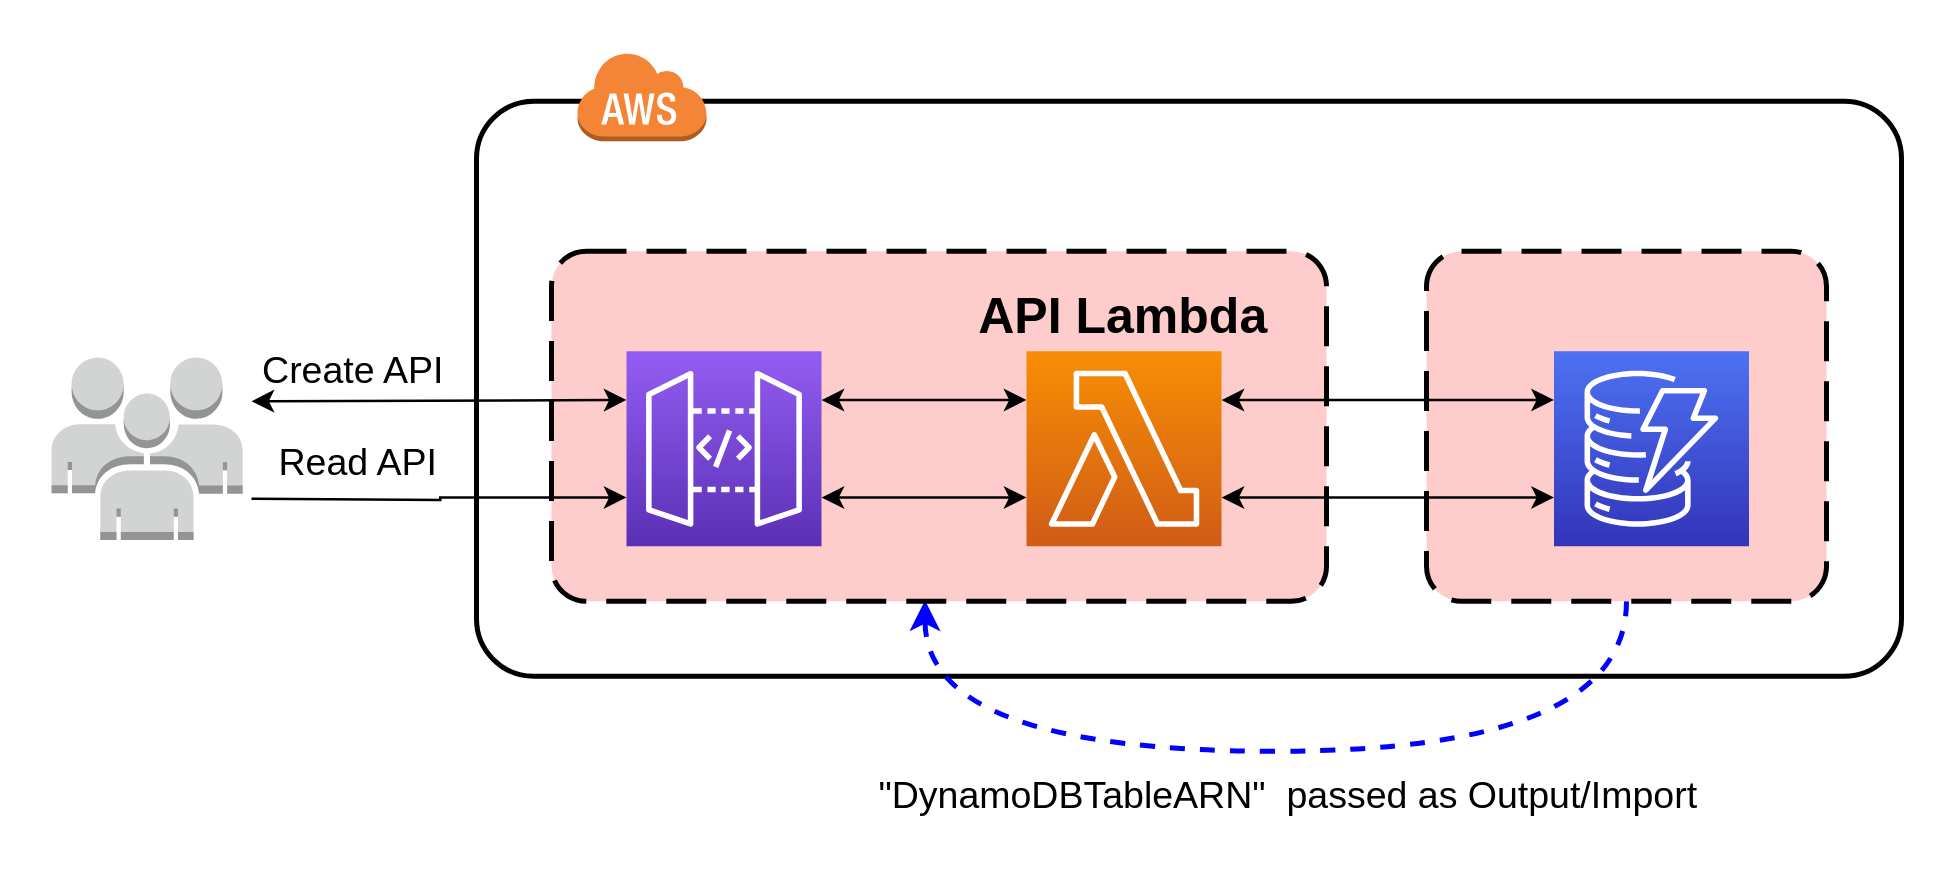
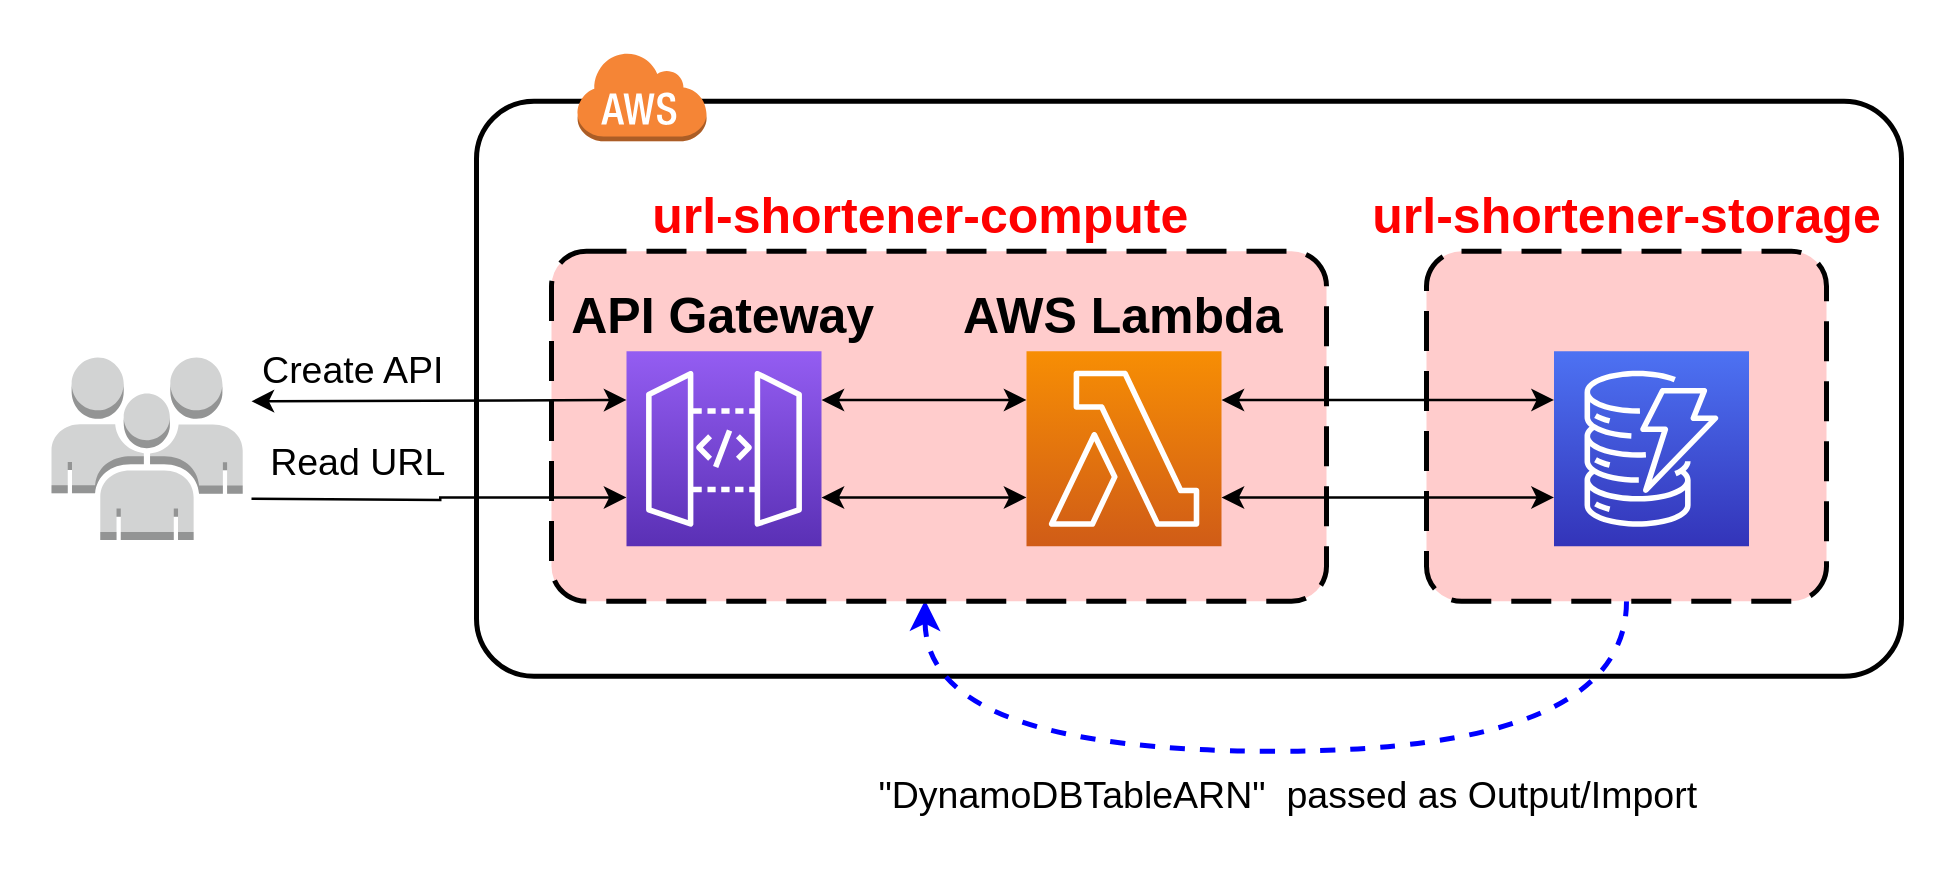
none -> (921, 214)
none -> (1626, 214)
none -> (724, 314)
(1124, 314) -> (1124, 314)
(359, 456) -> (359, 456)
